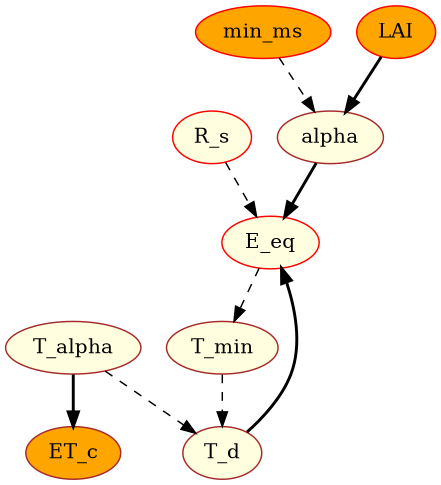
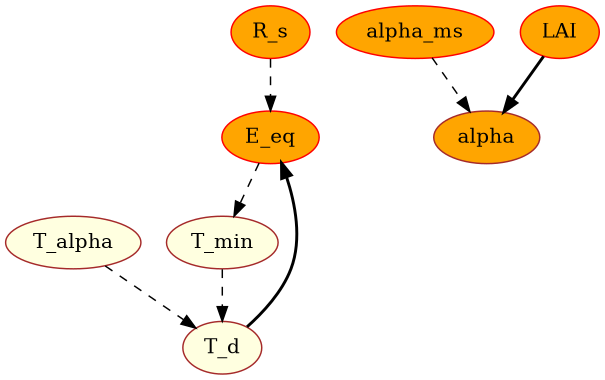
(263, 32) -> (415, 32)
(212, 137) -> (271, 32)
(330, 137) -> (487, 137)
(304, 184) -> none
(271, 243) -> (271, 137)
(73, 453) -> none
